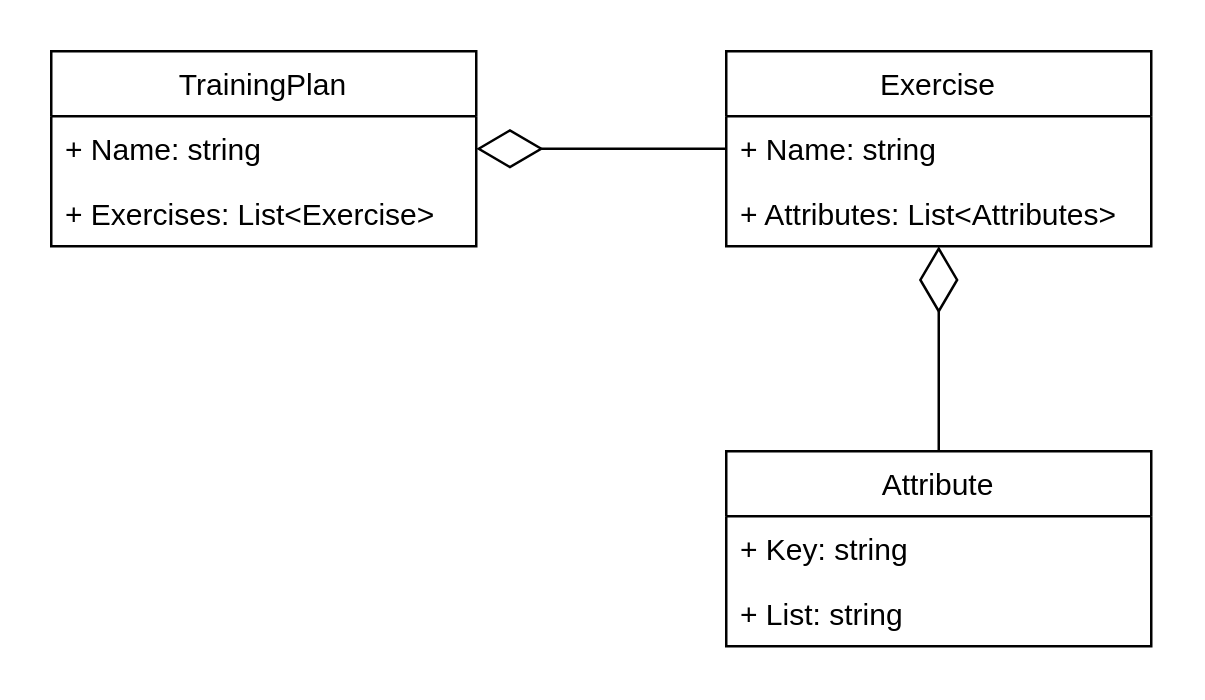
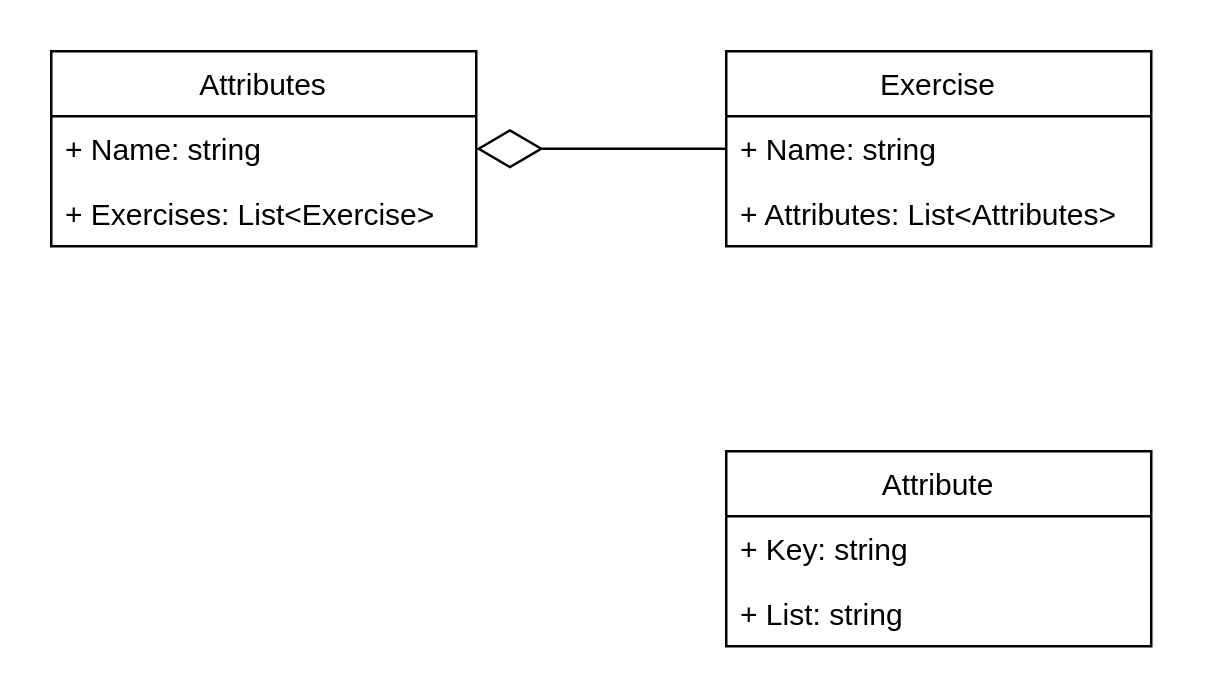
(263, 85) -> (263, 85)
(939, 379) -> none
